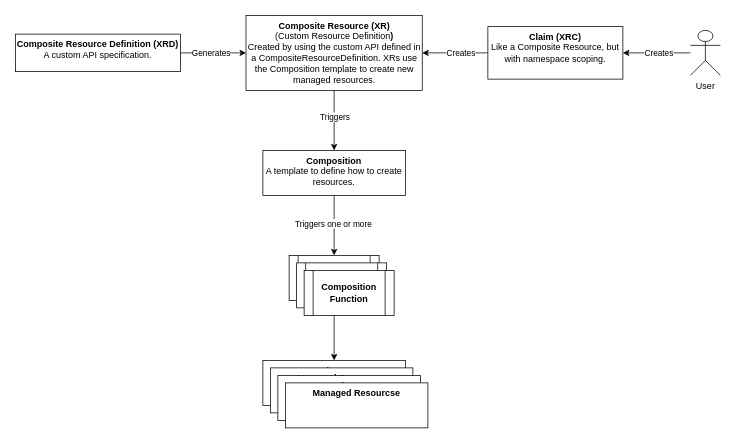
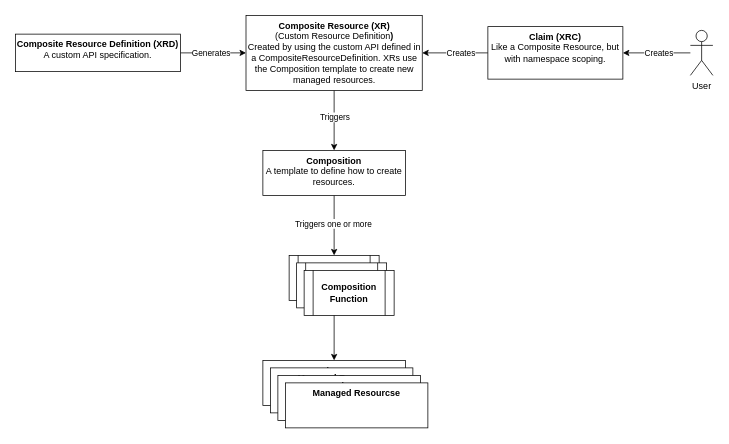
(705, 53) -> (702, 53)
